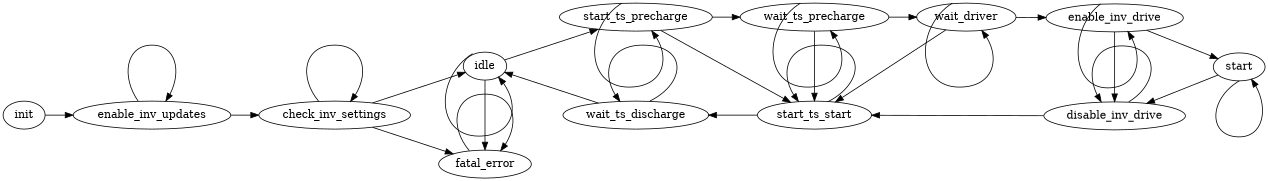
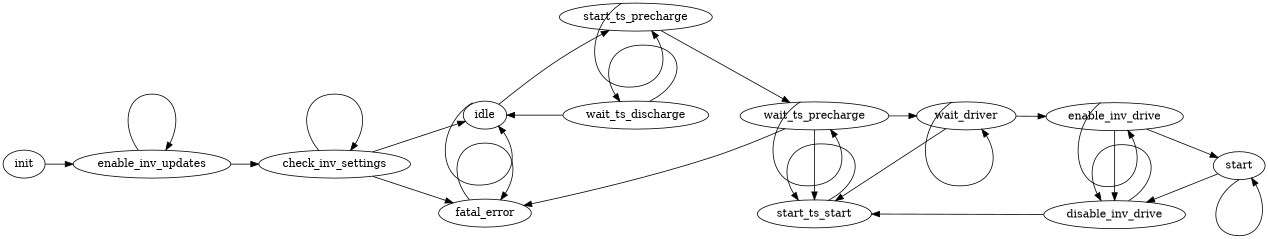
(722, 65) -> none
(485, 111) -> (660, 173)
(737, 115) -> none
